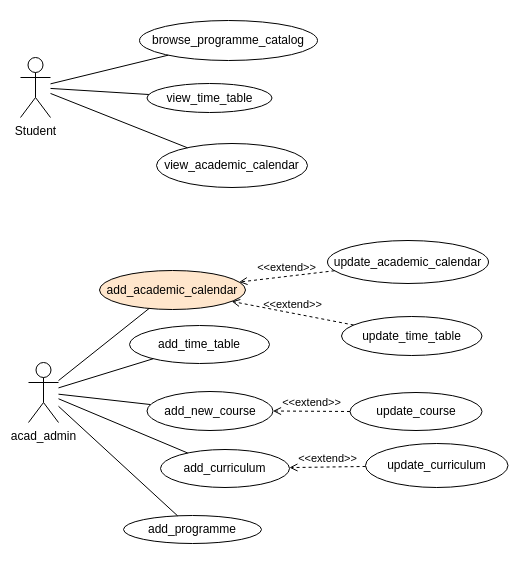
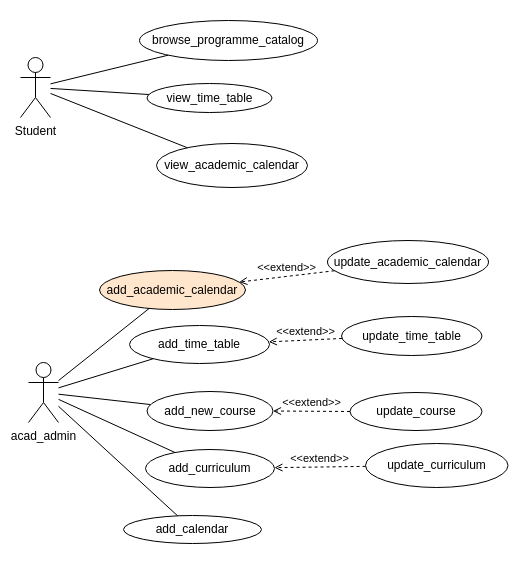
(294, 314) -> (307, 340)
(225, 469) -> (210, 469)
(193, 530) -> (193, 530)
